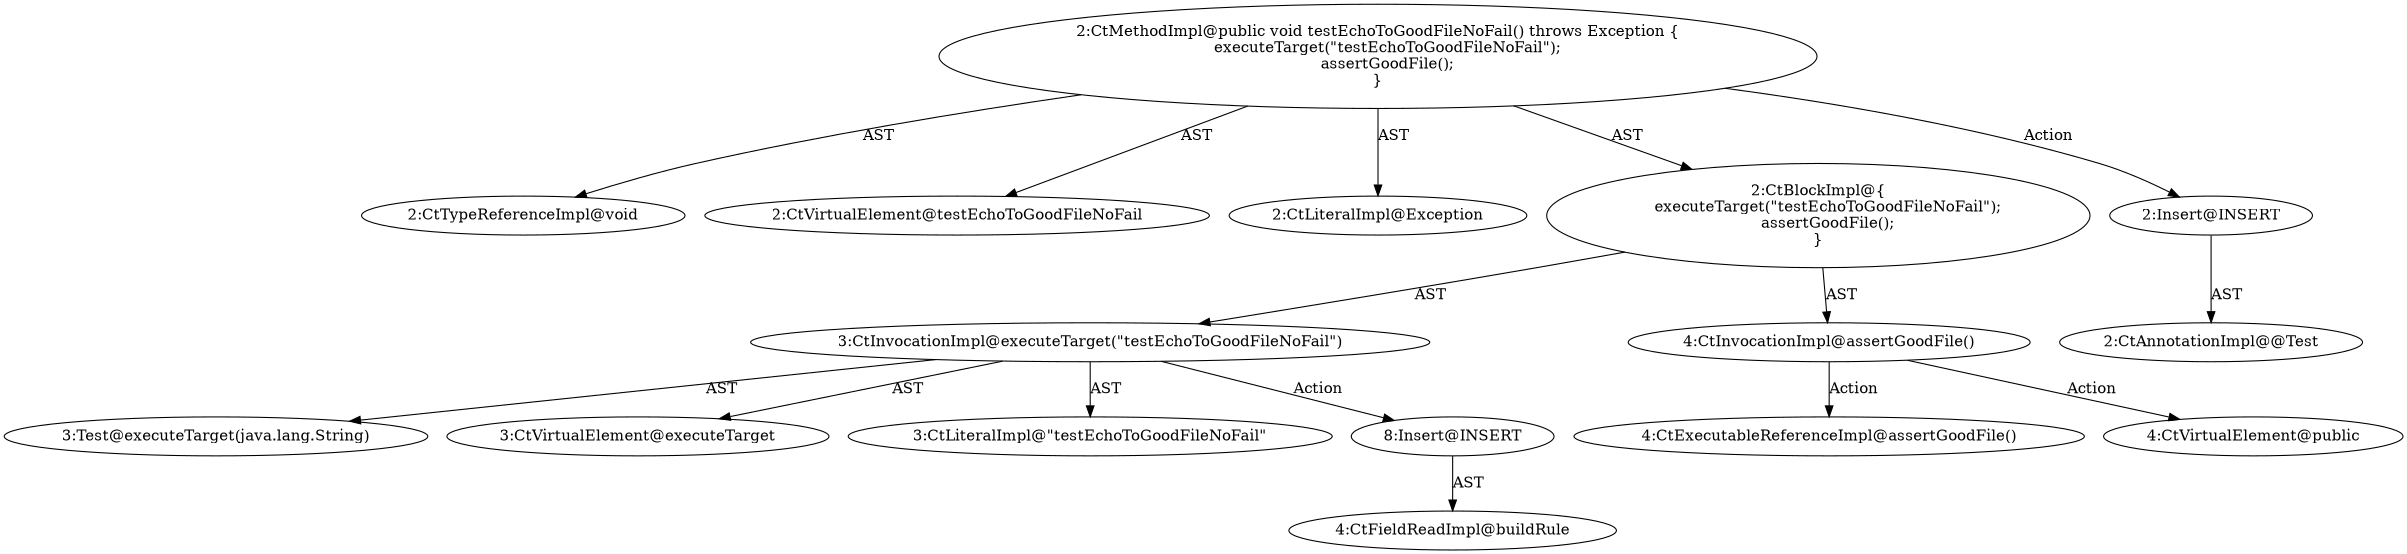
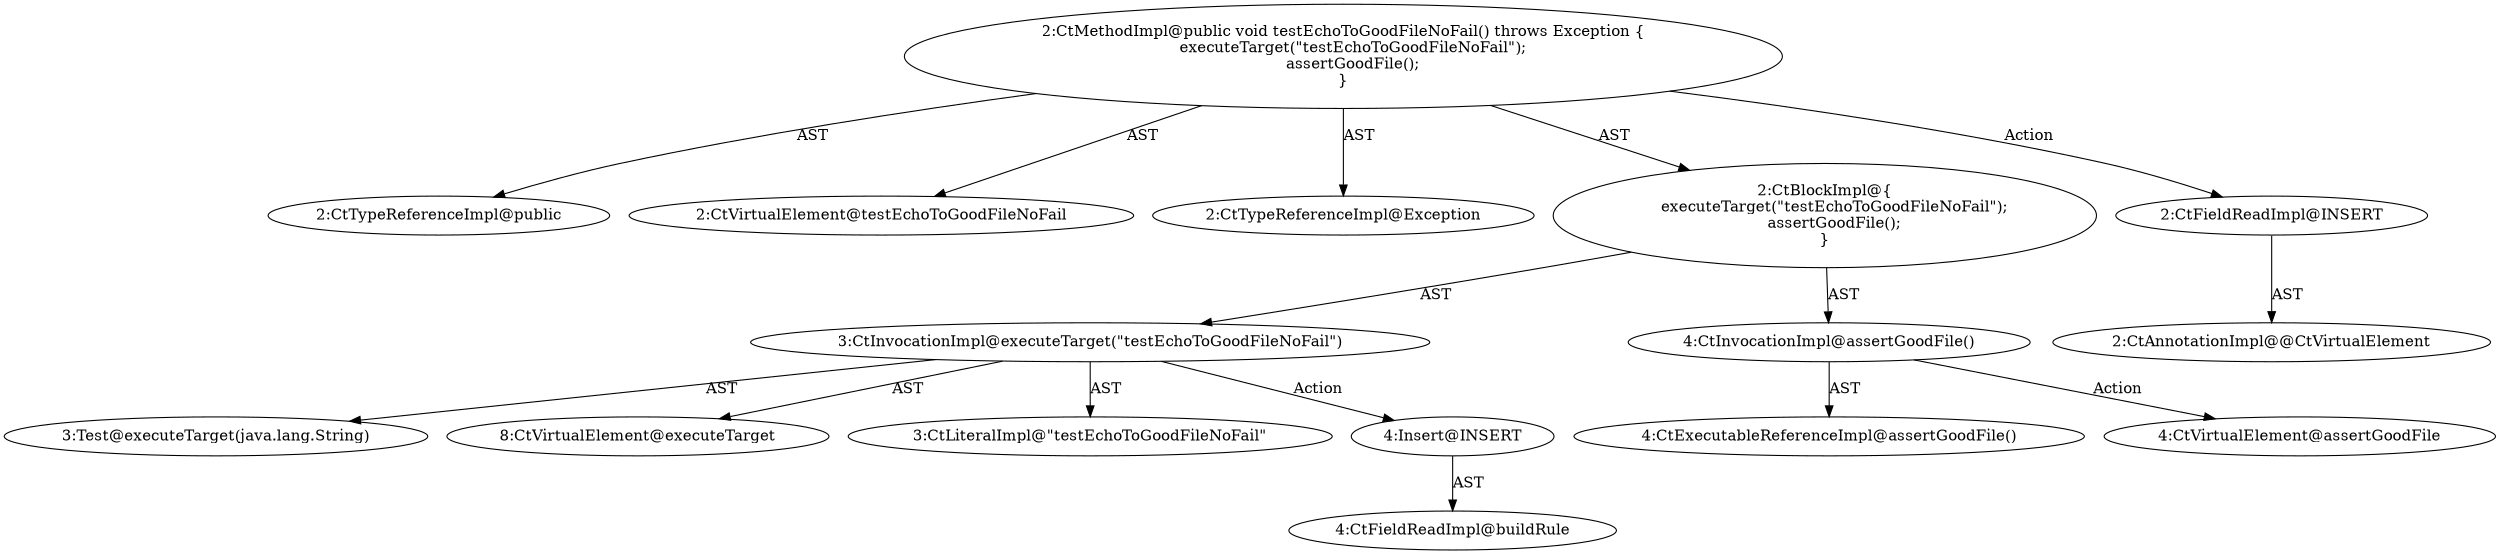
(523, 216) -> (439, 216)
(1378, 216) -> (1343, 216)
(2211, 216) -> (2272, 216)
(2211, 342) -> (2272, 342)
(1854, 389) -> (1845, 389)
(638, 436) -> (638, 436)
(1453, 436) -> (1453, 436)
(2253, 436) -> (2300, 436)
